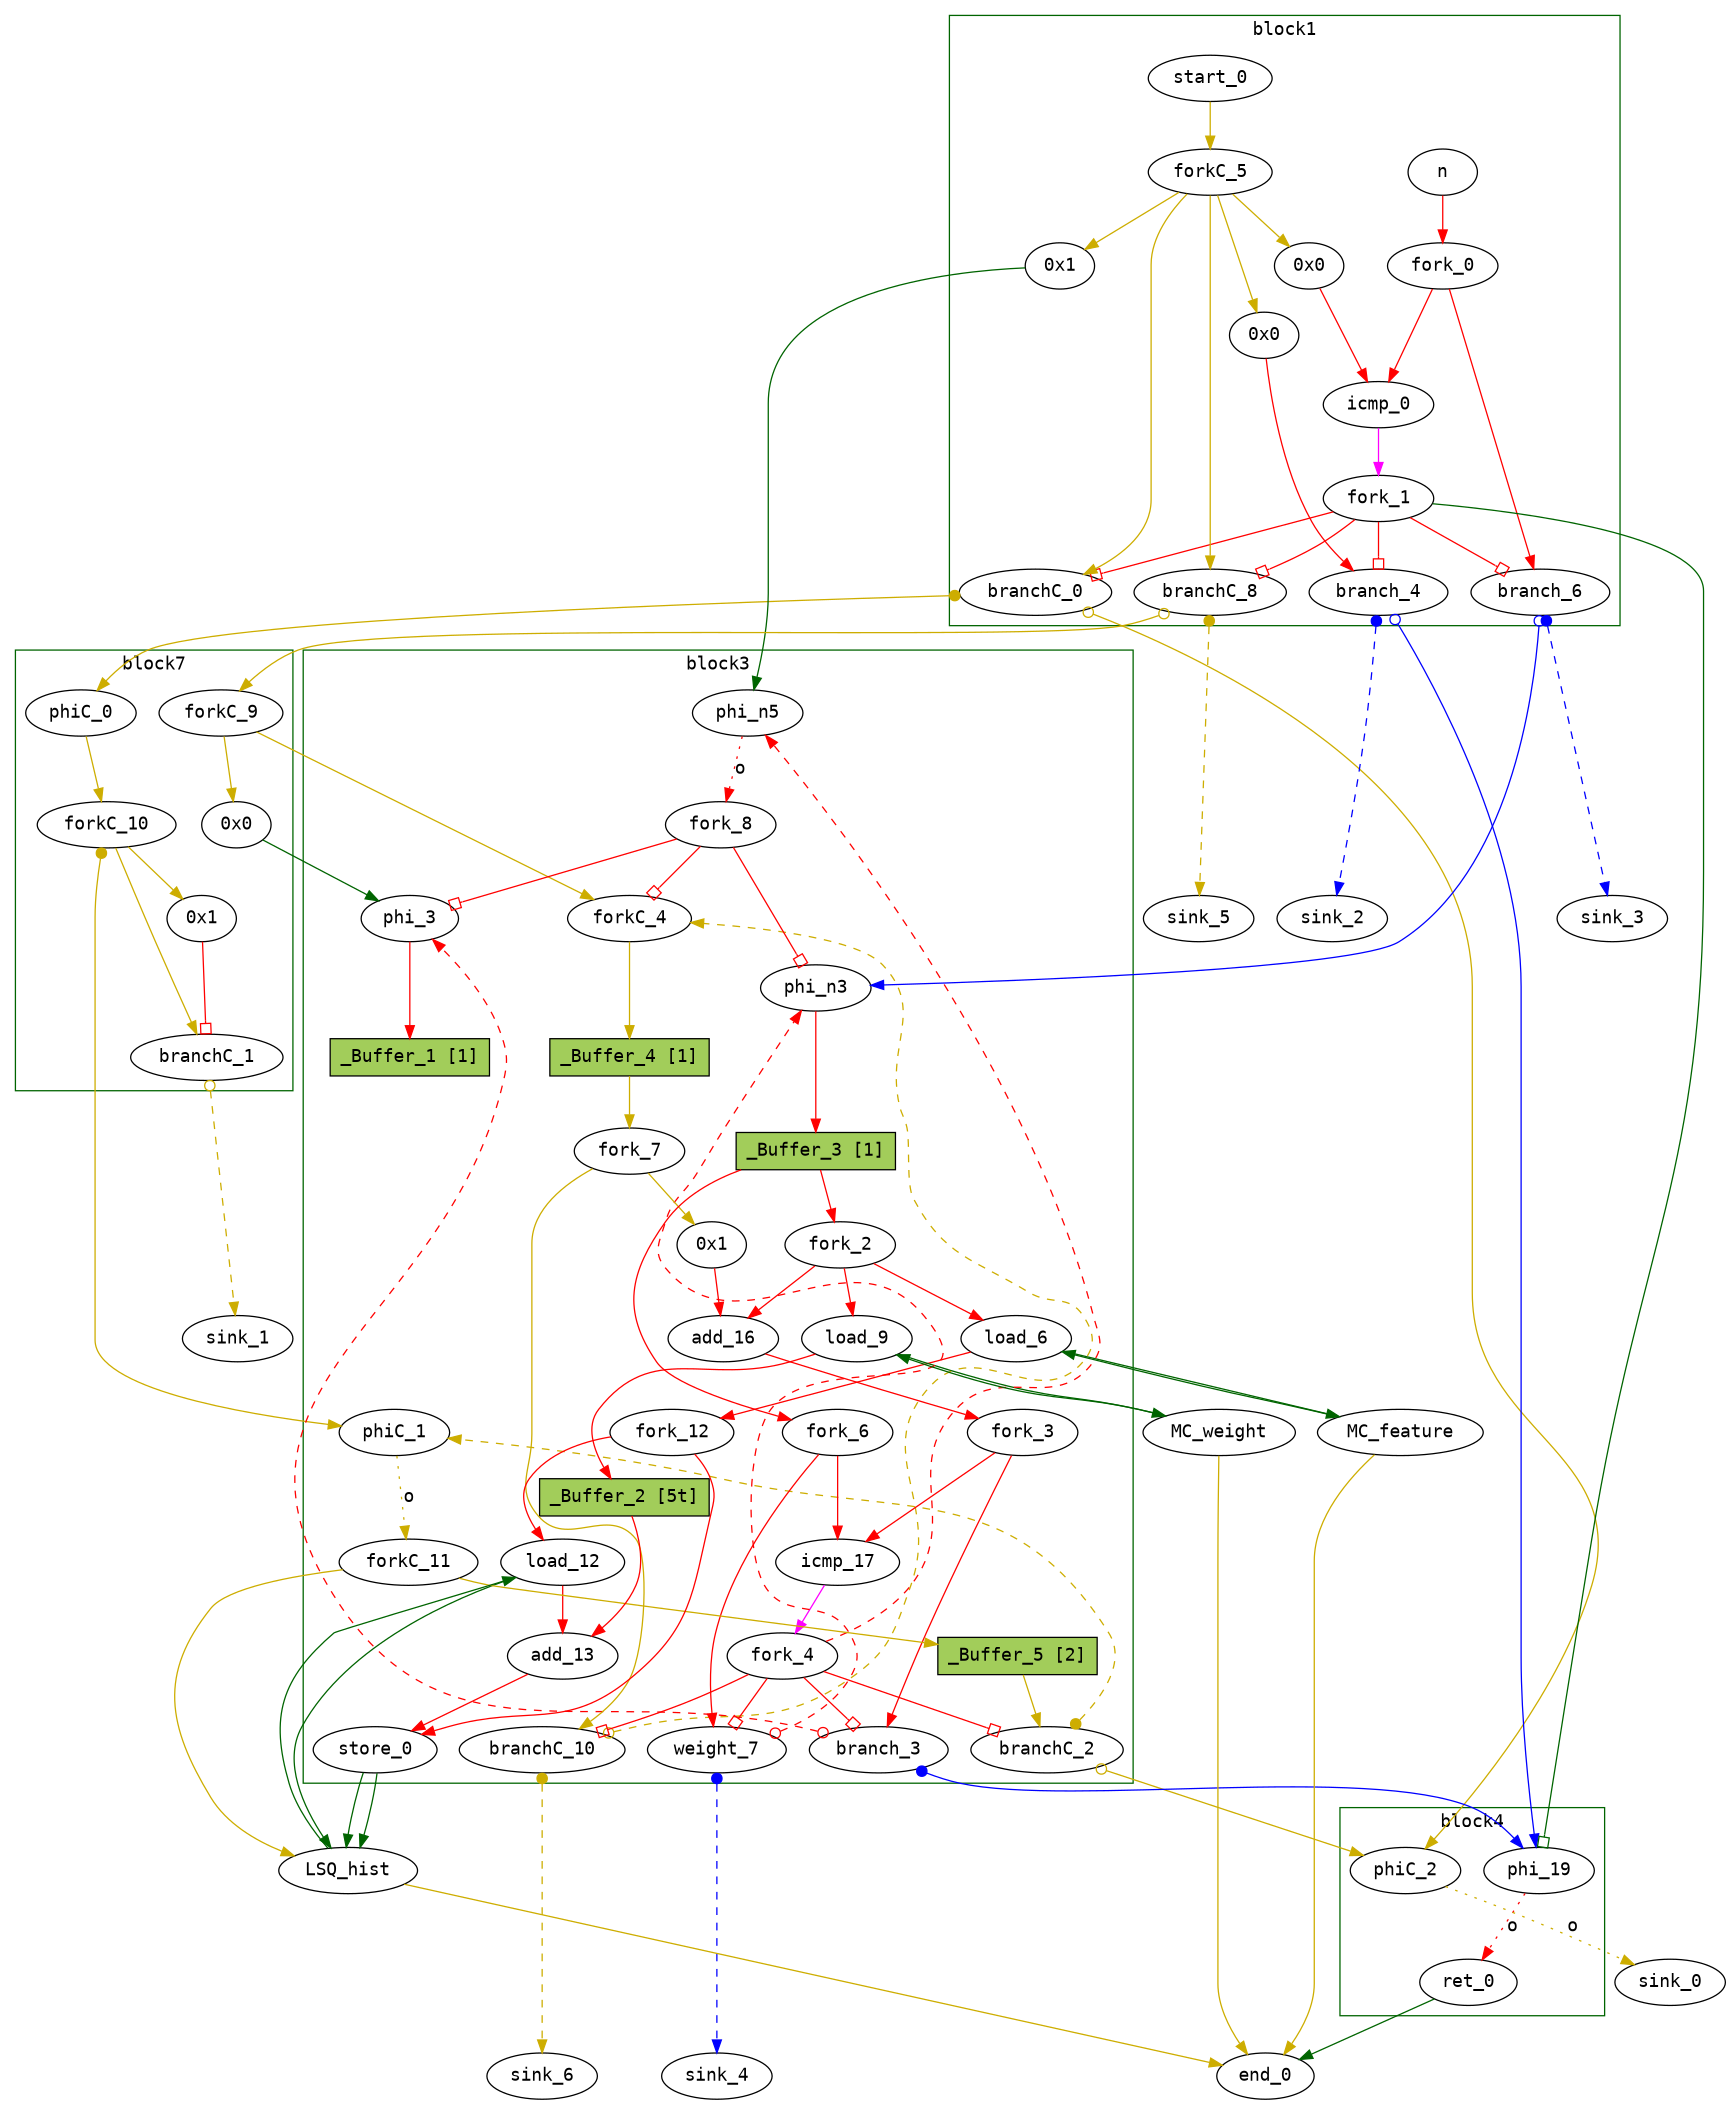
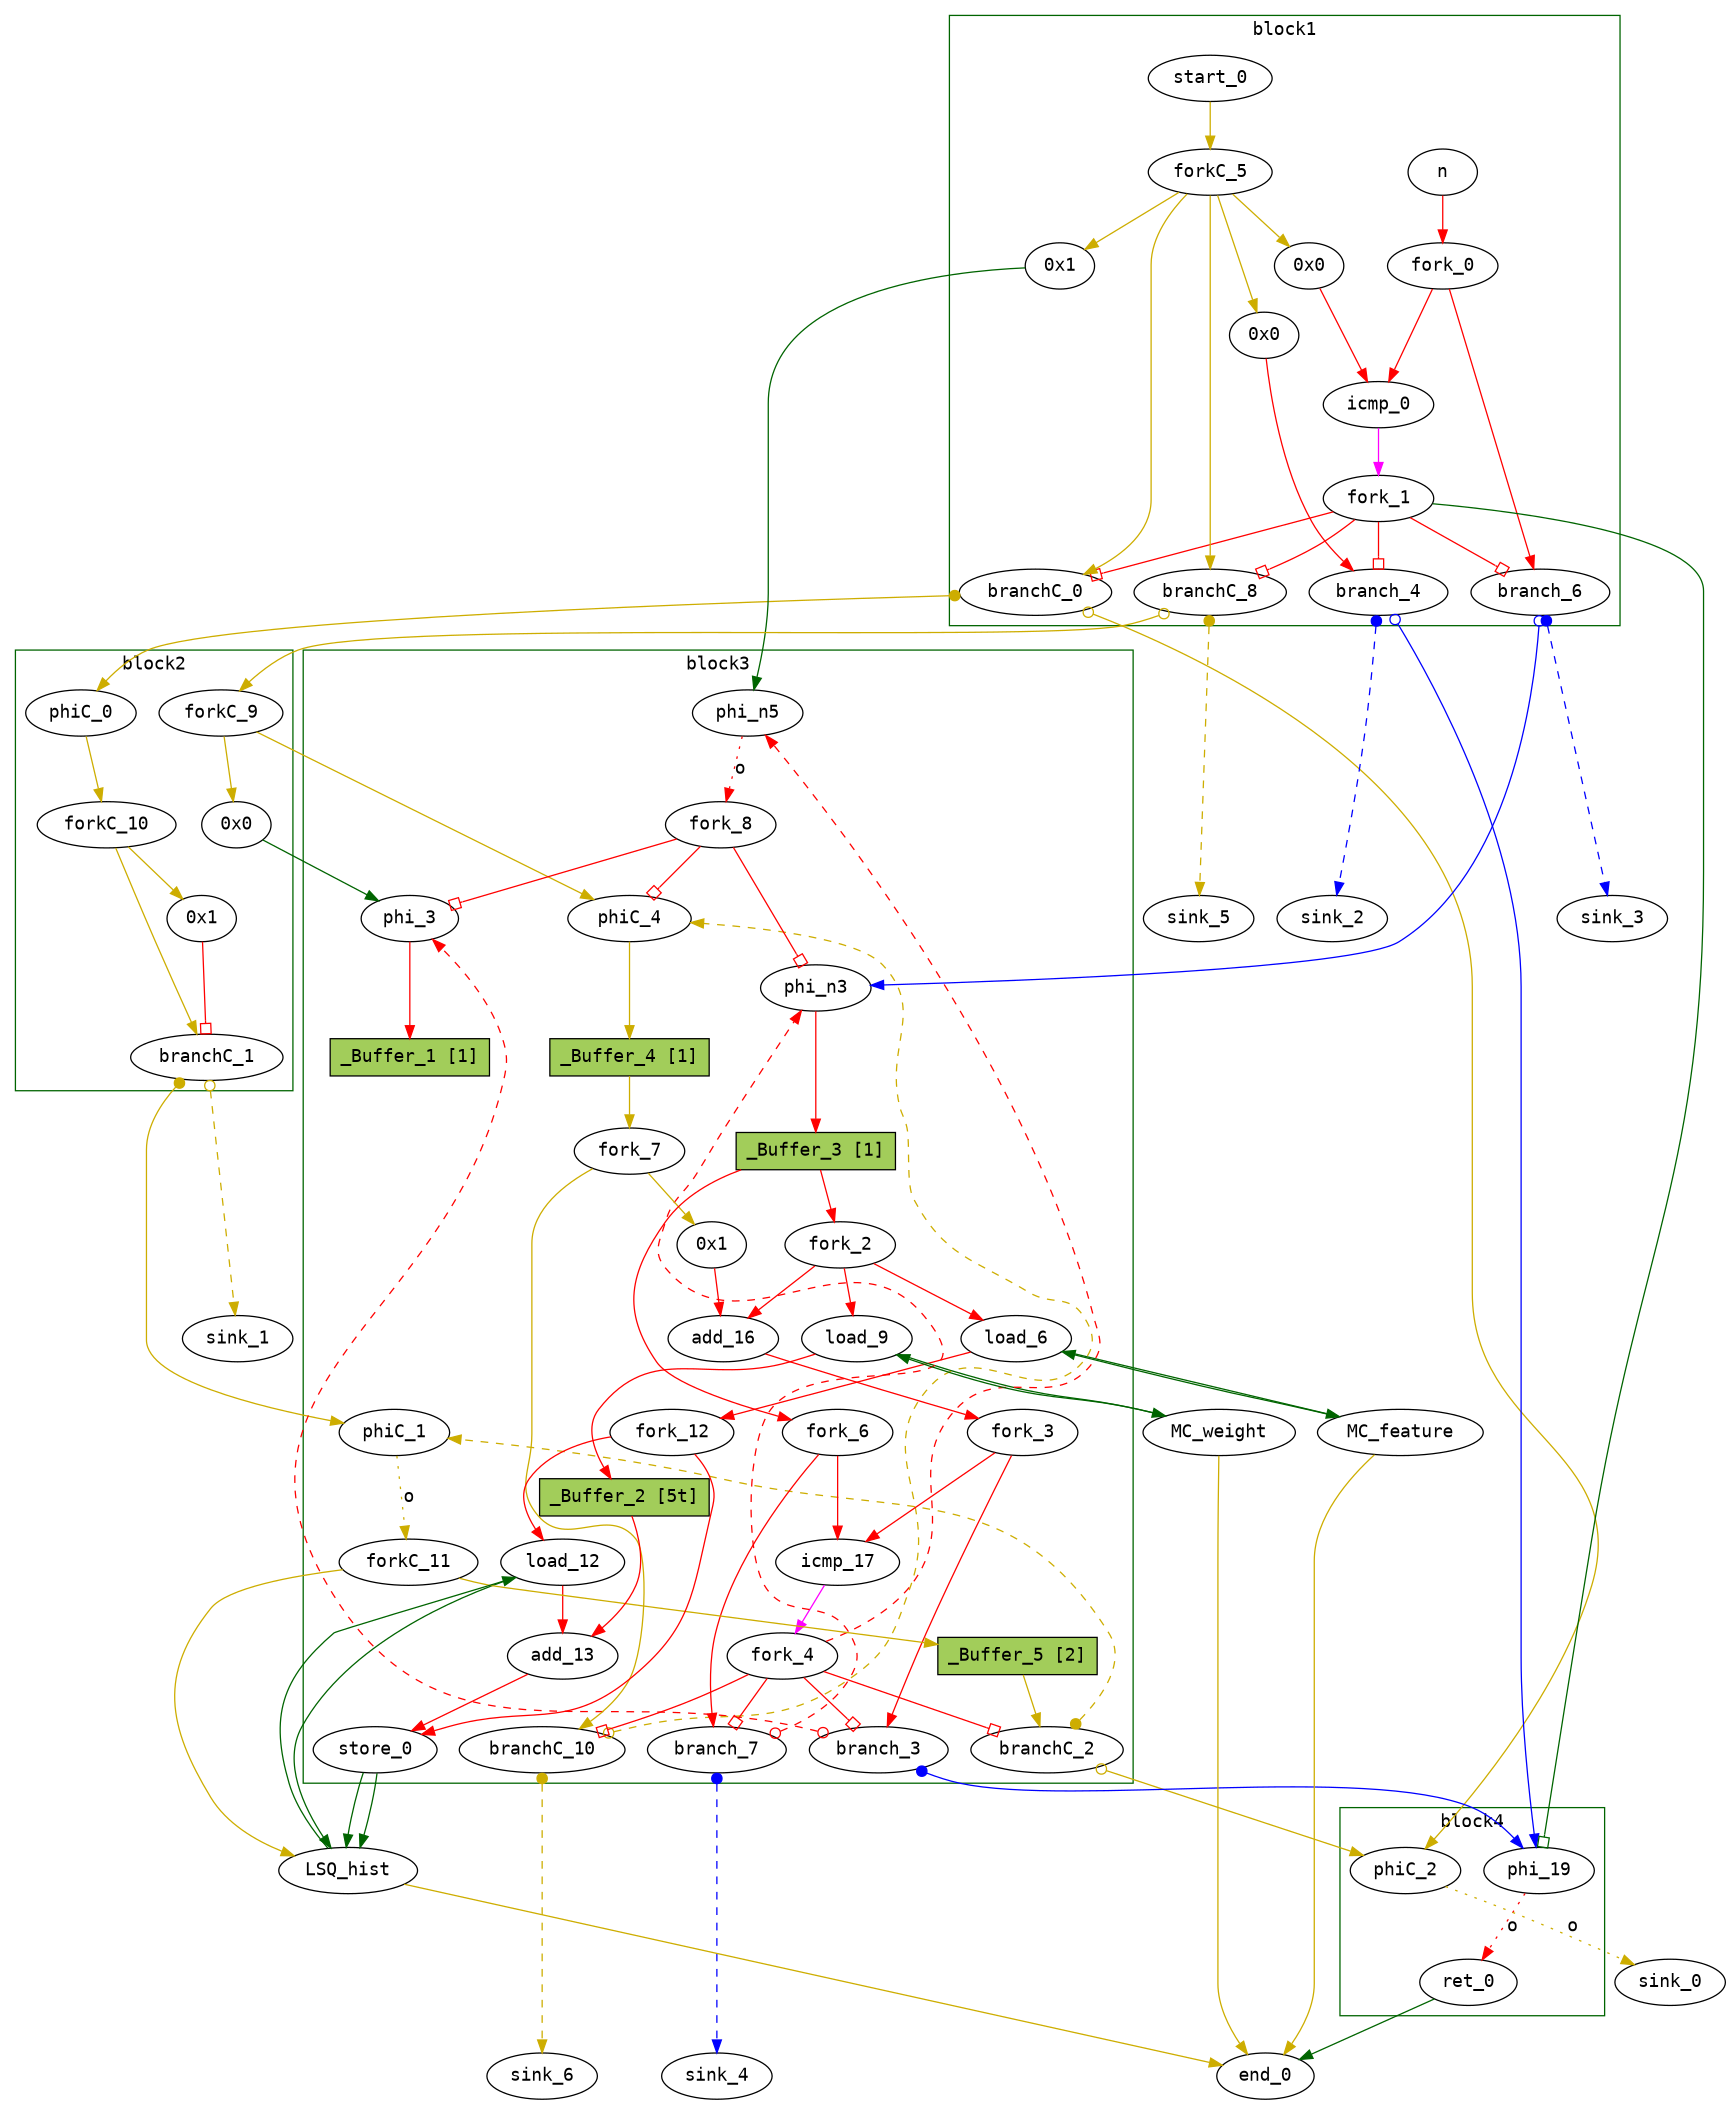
(154, 665) -> (154, 665)
(630, 919) -> (630, 919)
(95, 1228) -> (146, 1314)
(717, 1750) -> (717, 1750)
